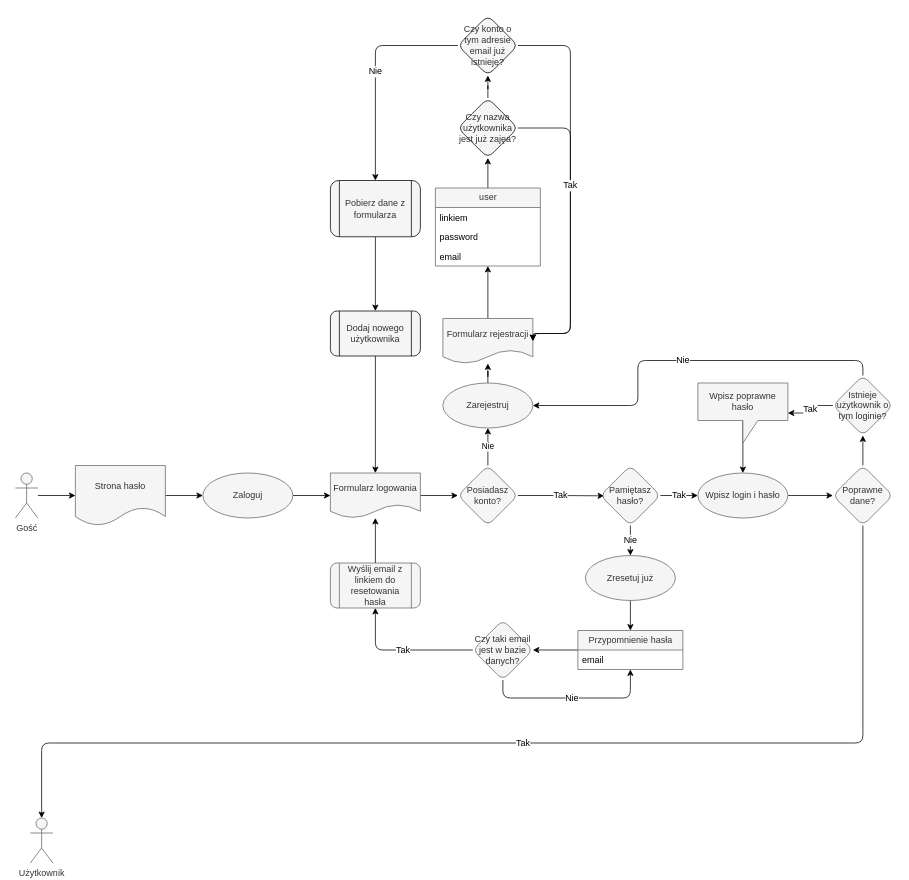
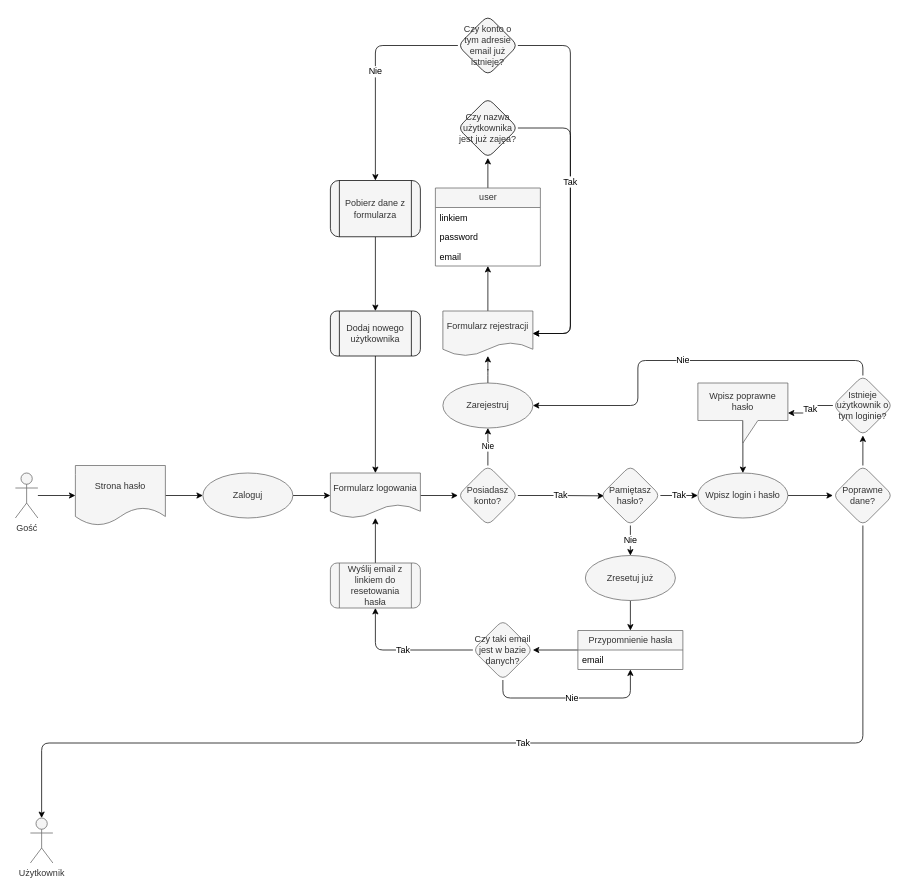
(488, 89) -> none
(488, 341) -> (488, 333)
